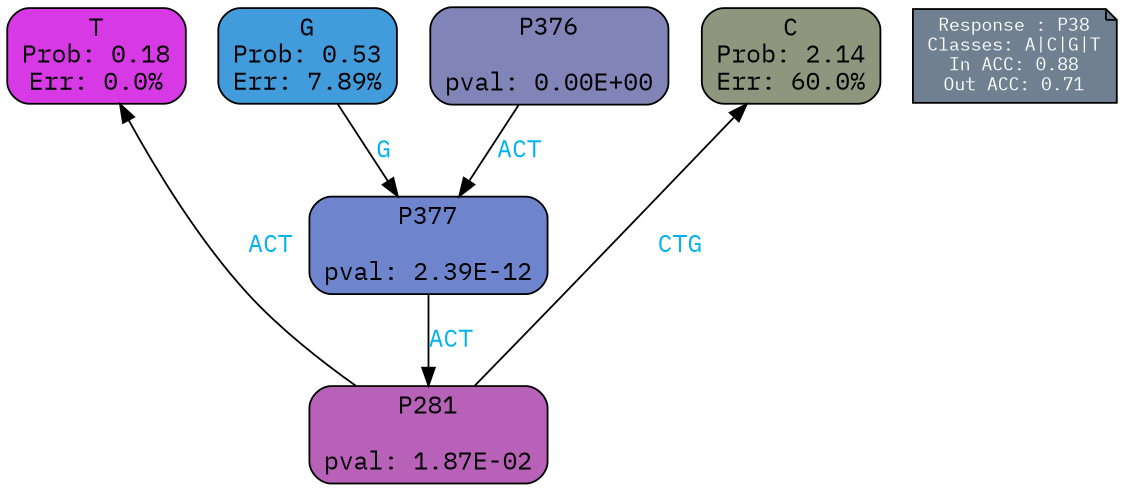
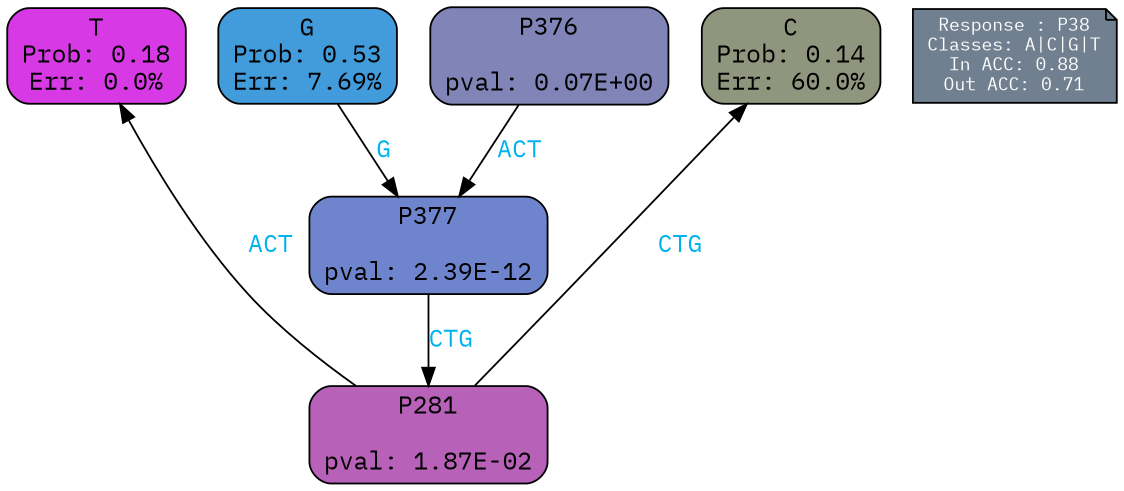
(308, 56) -> (308, 56)
(549, 56) -> (549, 56)
(791, 56) -> (791, 56)
(451, 340) -> (451, 340)
